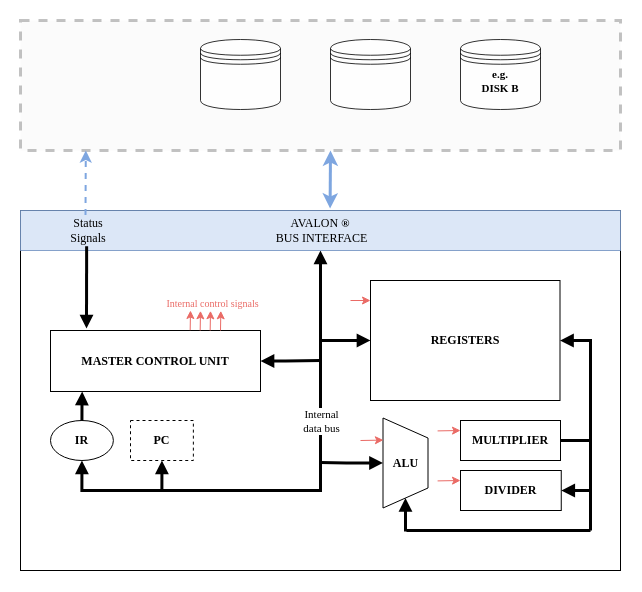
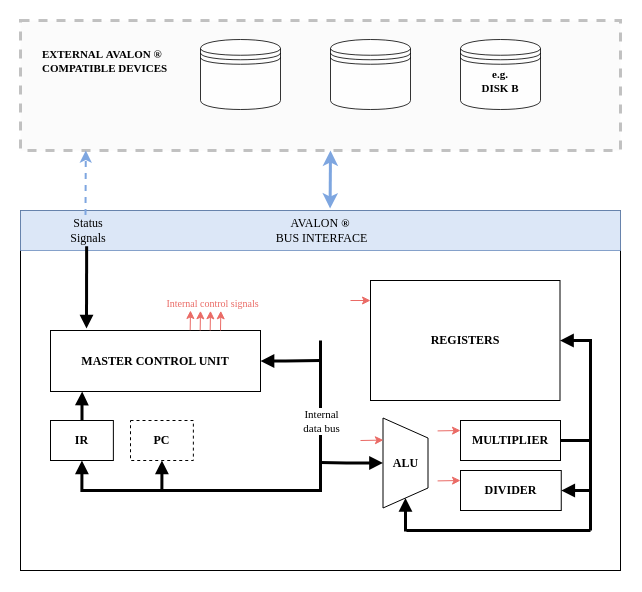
none -> (106, 62)
(321, 320) -> none
(82, 441) -> (82, 441)
